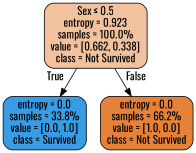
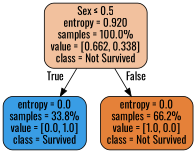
(96, 24) -> (96, 24)
